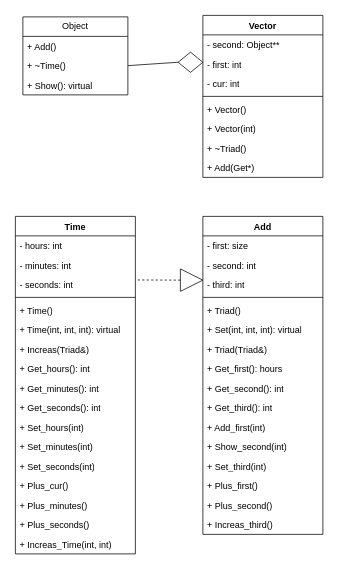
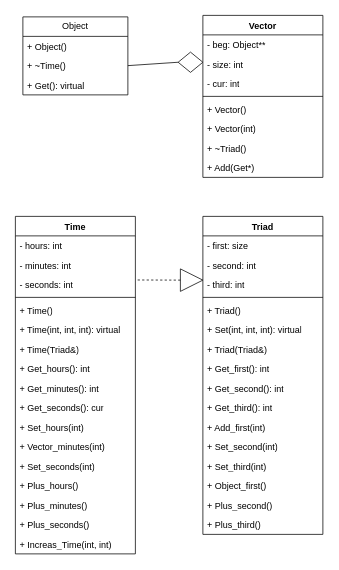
(249, 46) -> (242, 46)
(44, 47) -> (51, 47)
(232, 65) -> (229, 65)
(64, 86) -> (62, 86)
(263, 227) -> (263, 227)
(60, 350) -> (52, 350)
(253, 370) -> (247, 370)
(66, 409) -> (67, 409)
(62, 448) -> (69, 448)
(250, 448) -> (248, 448)
(48, 487) -> (53, 487)
(239, 487) -> (245, 487)
(248, 526) -> (239, 526)
